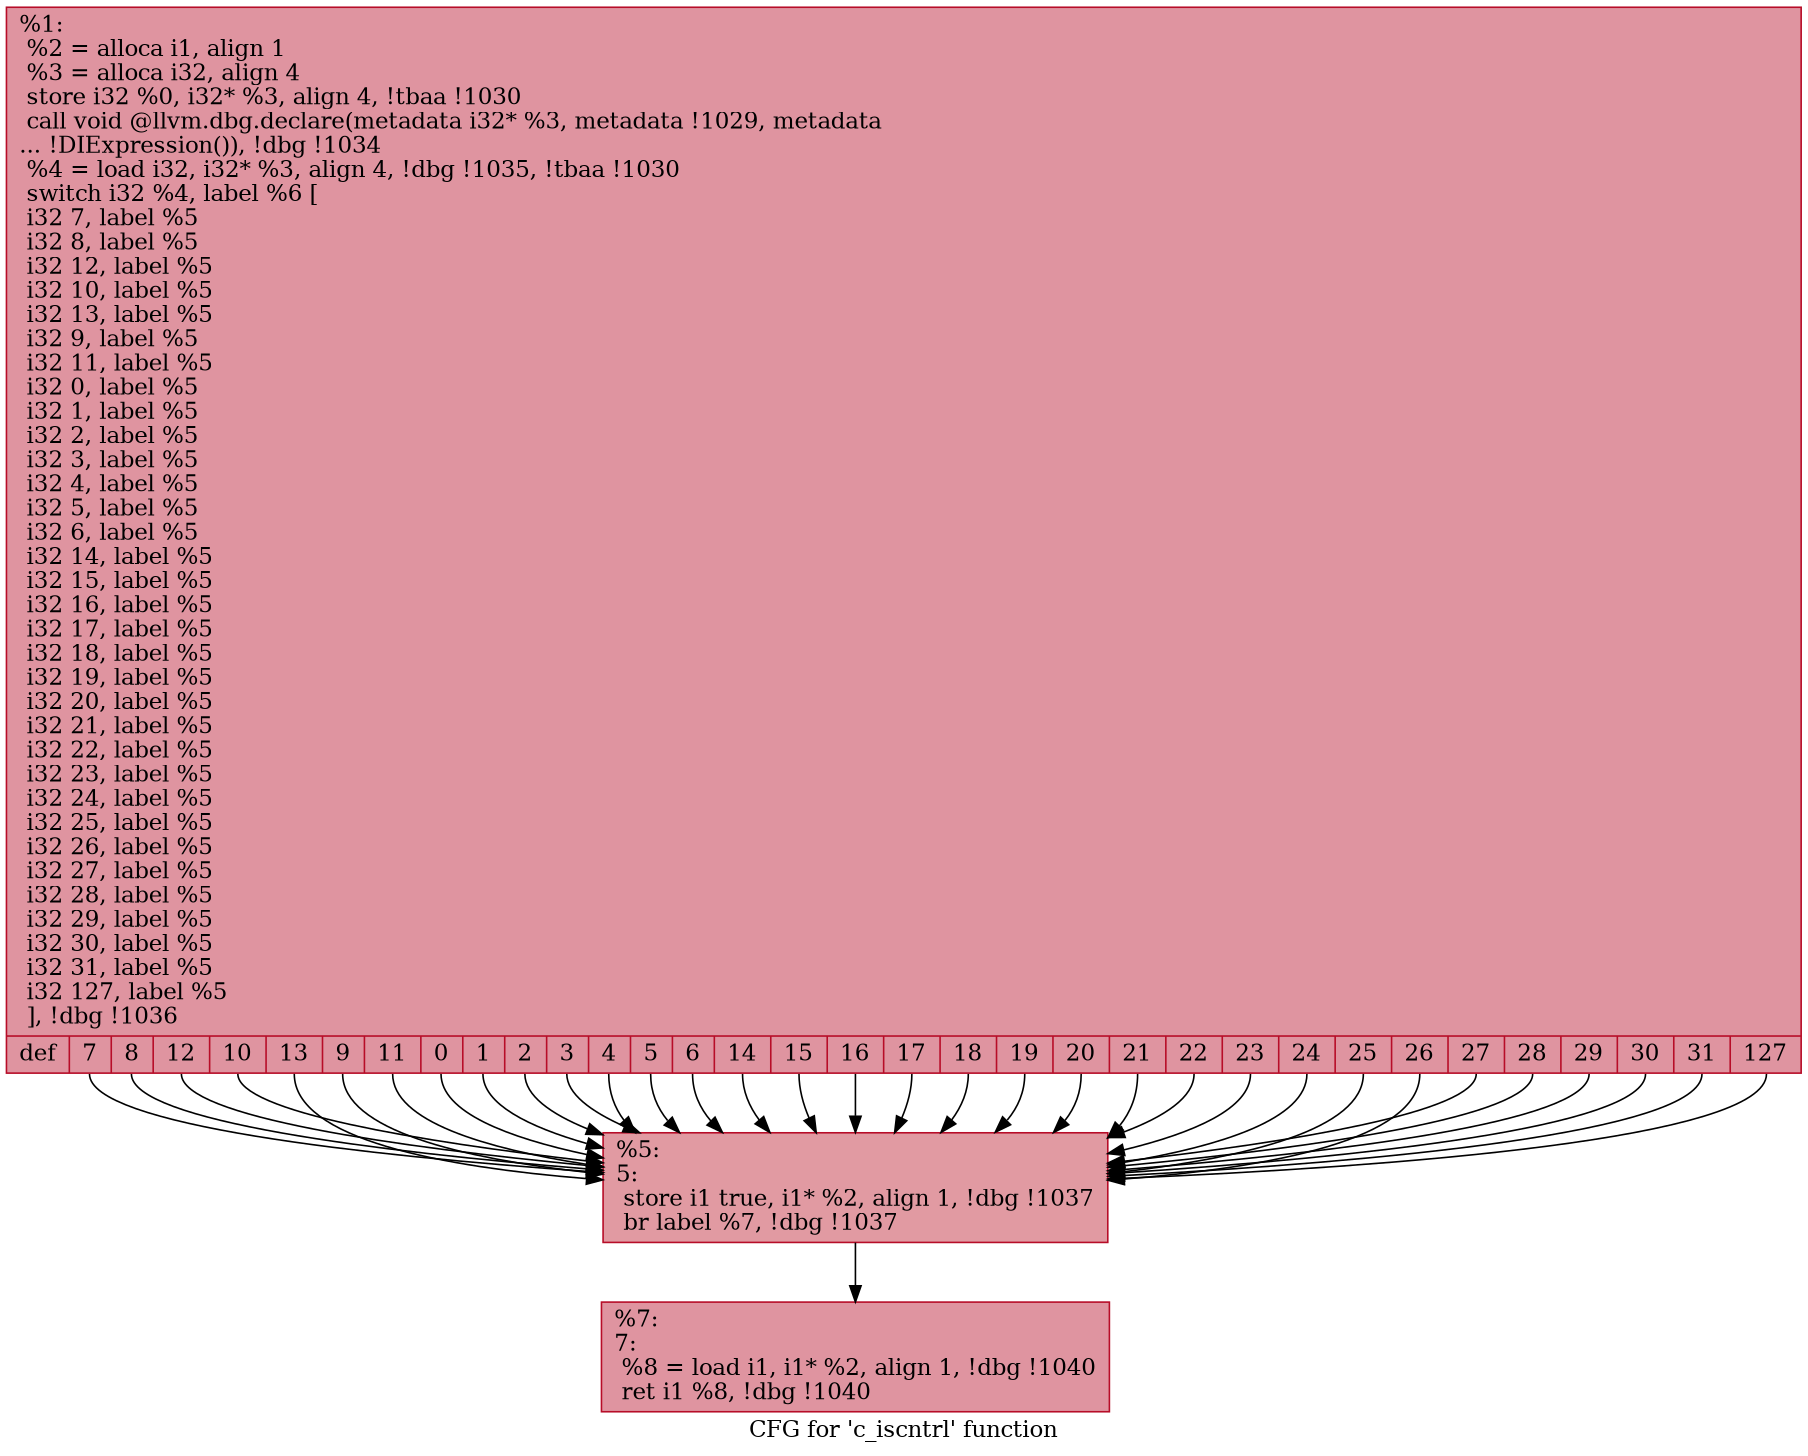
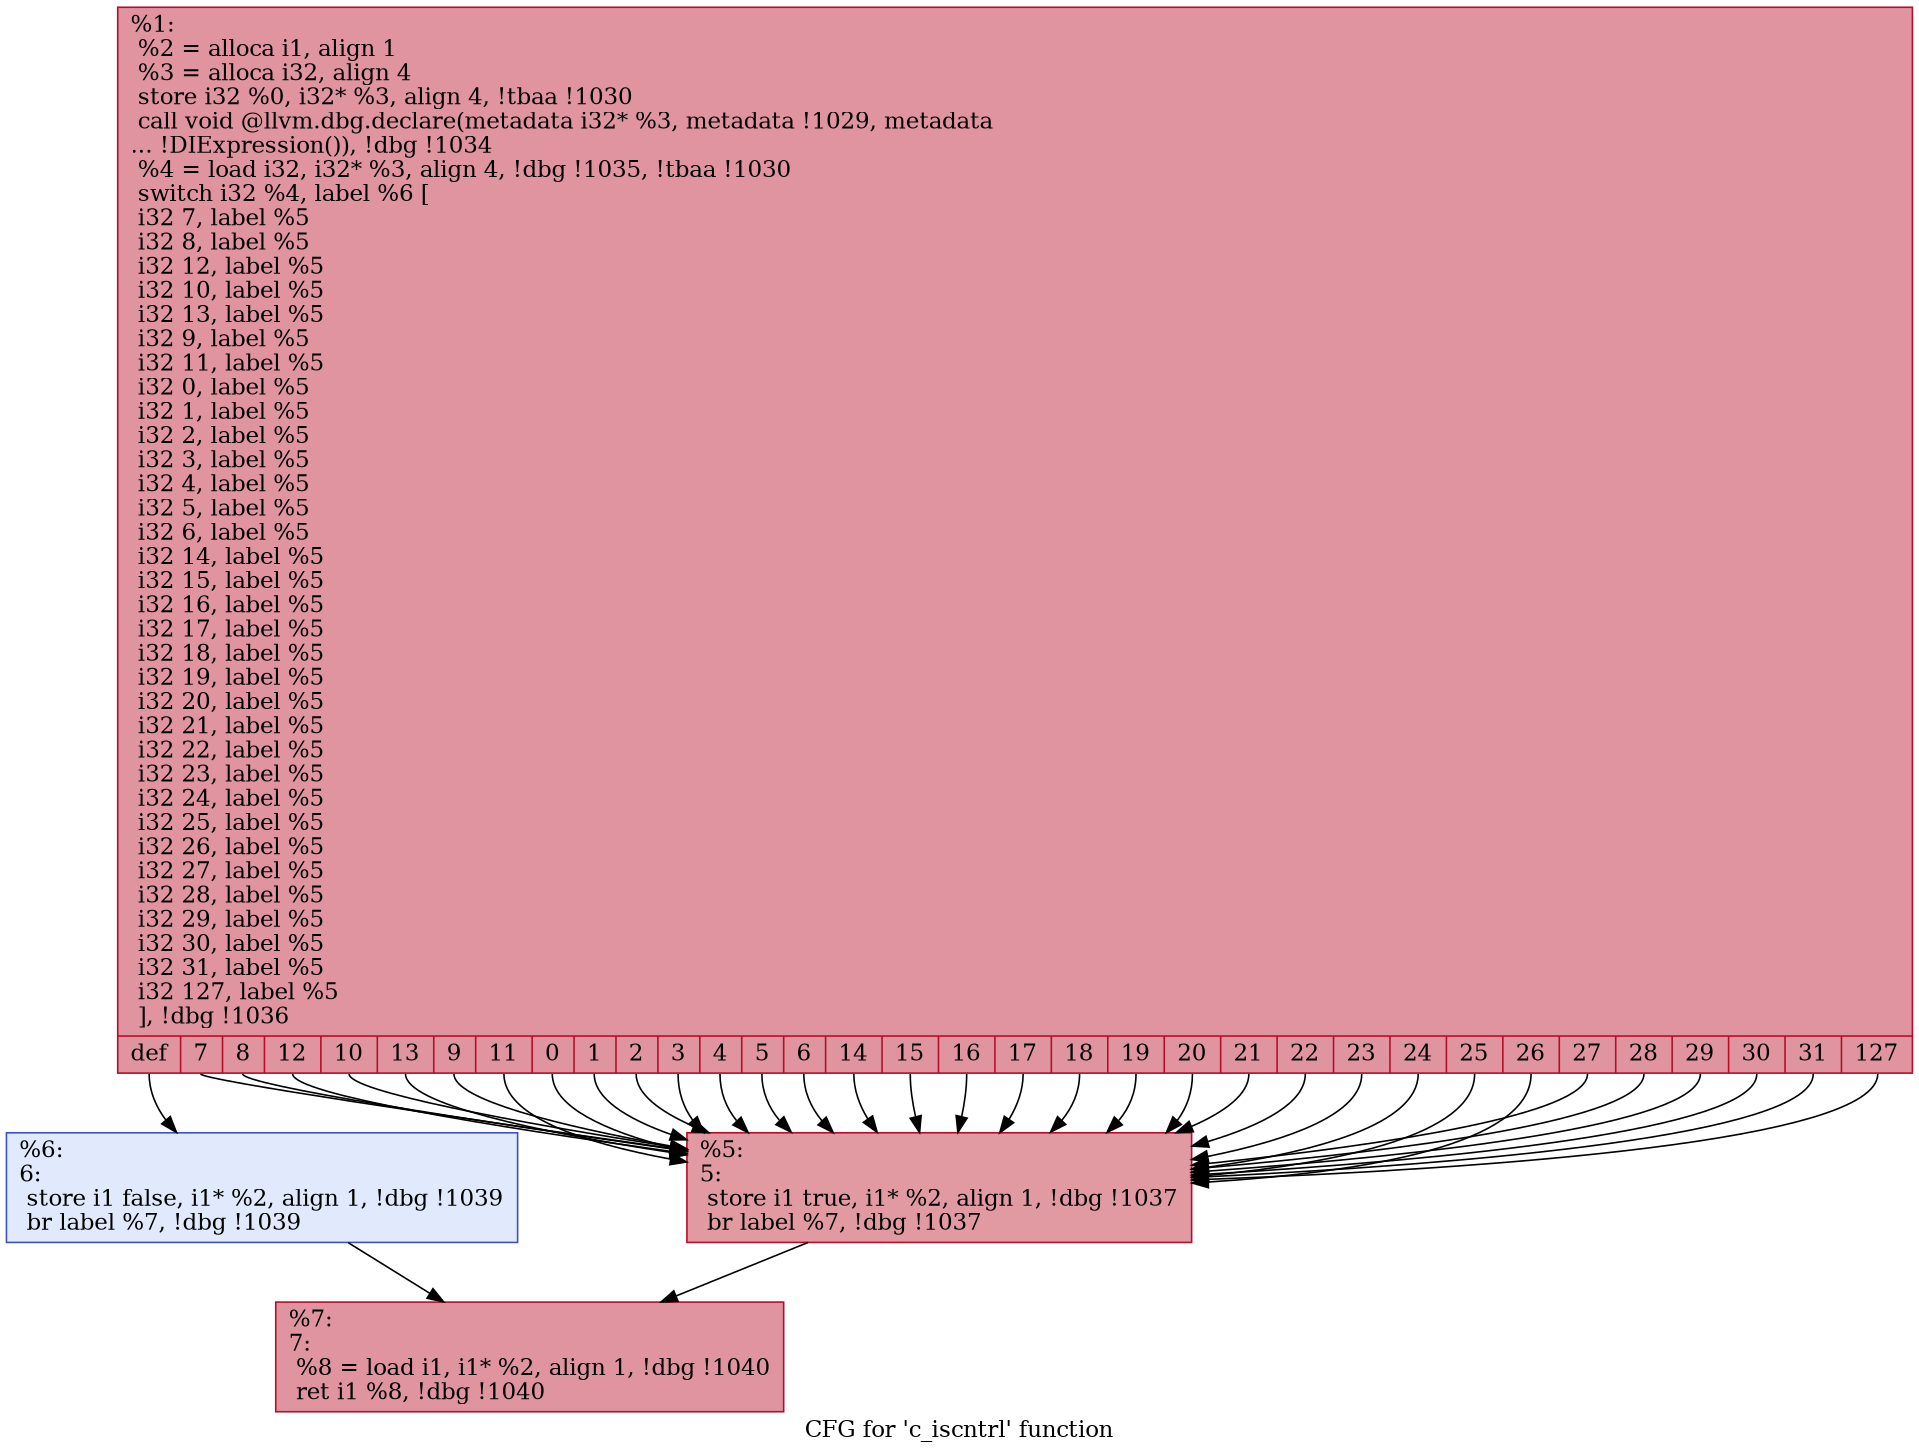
none -> (262, 1188)
